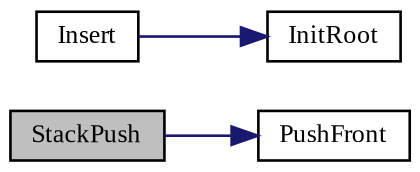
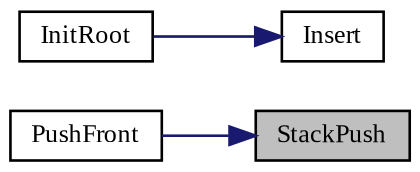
(190, 37) -> (204, 37)
(198, 136) -> (195, 136)
